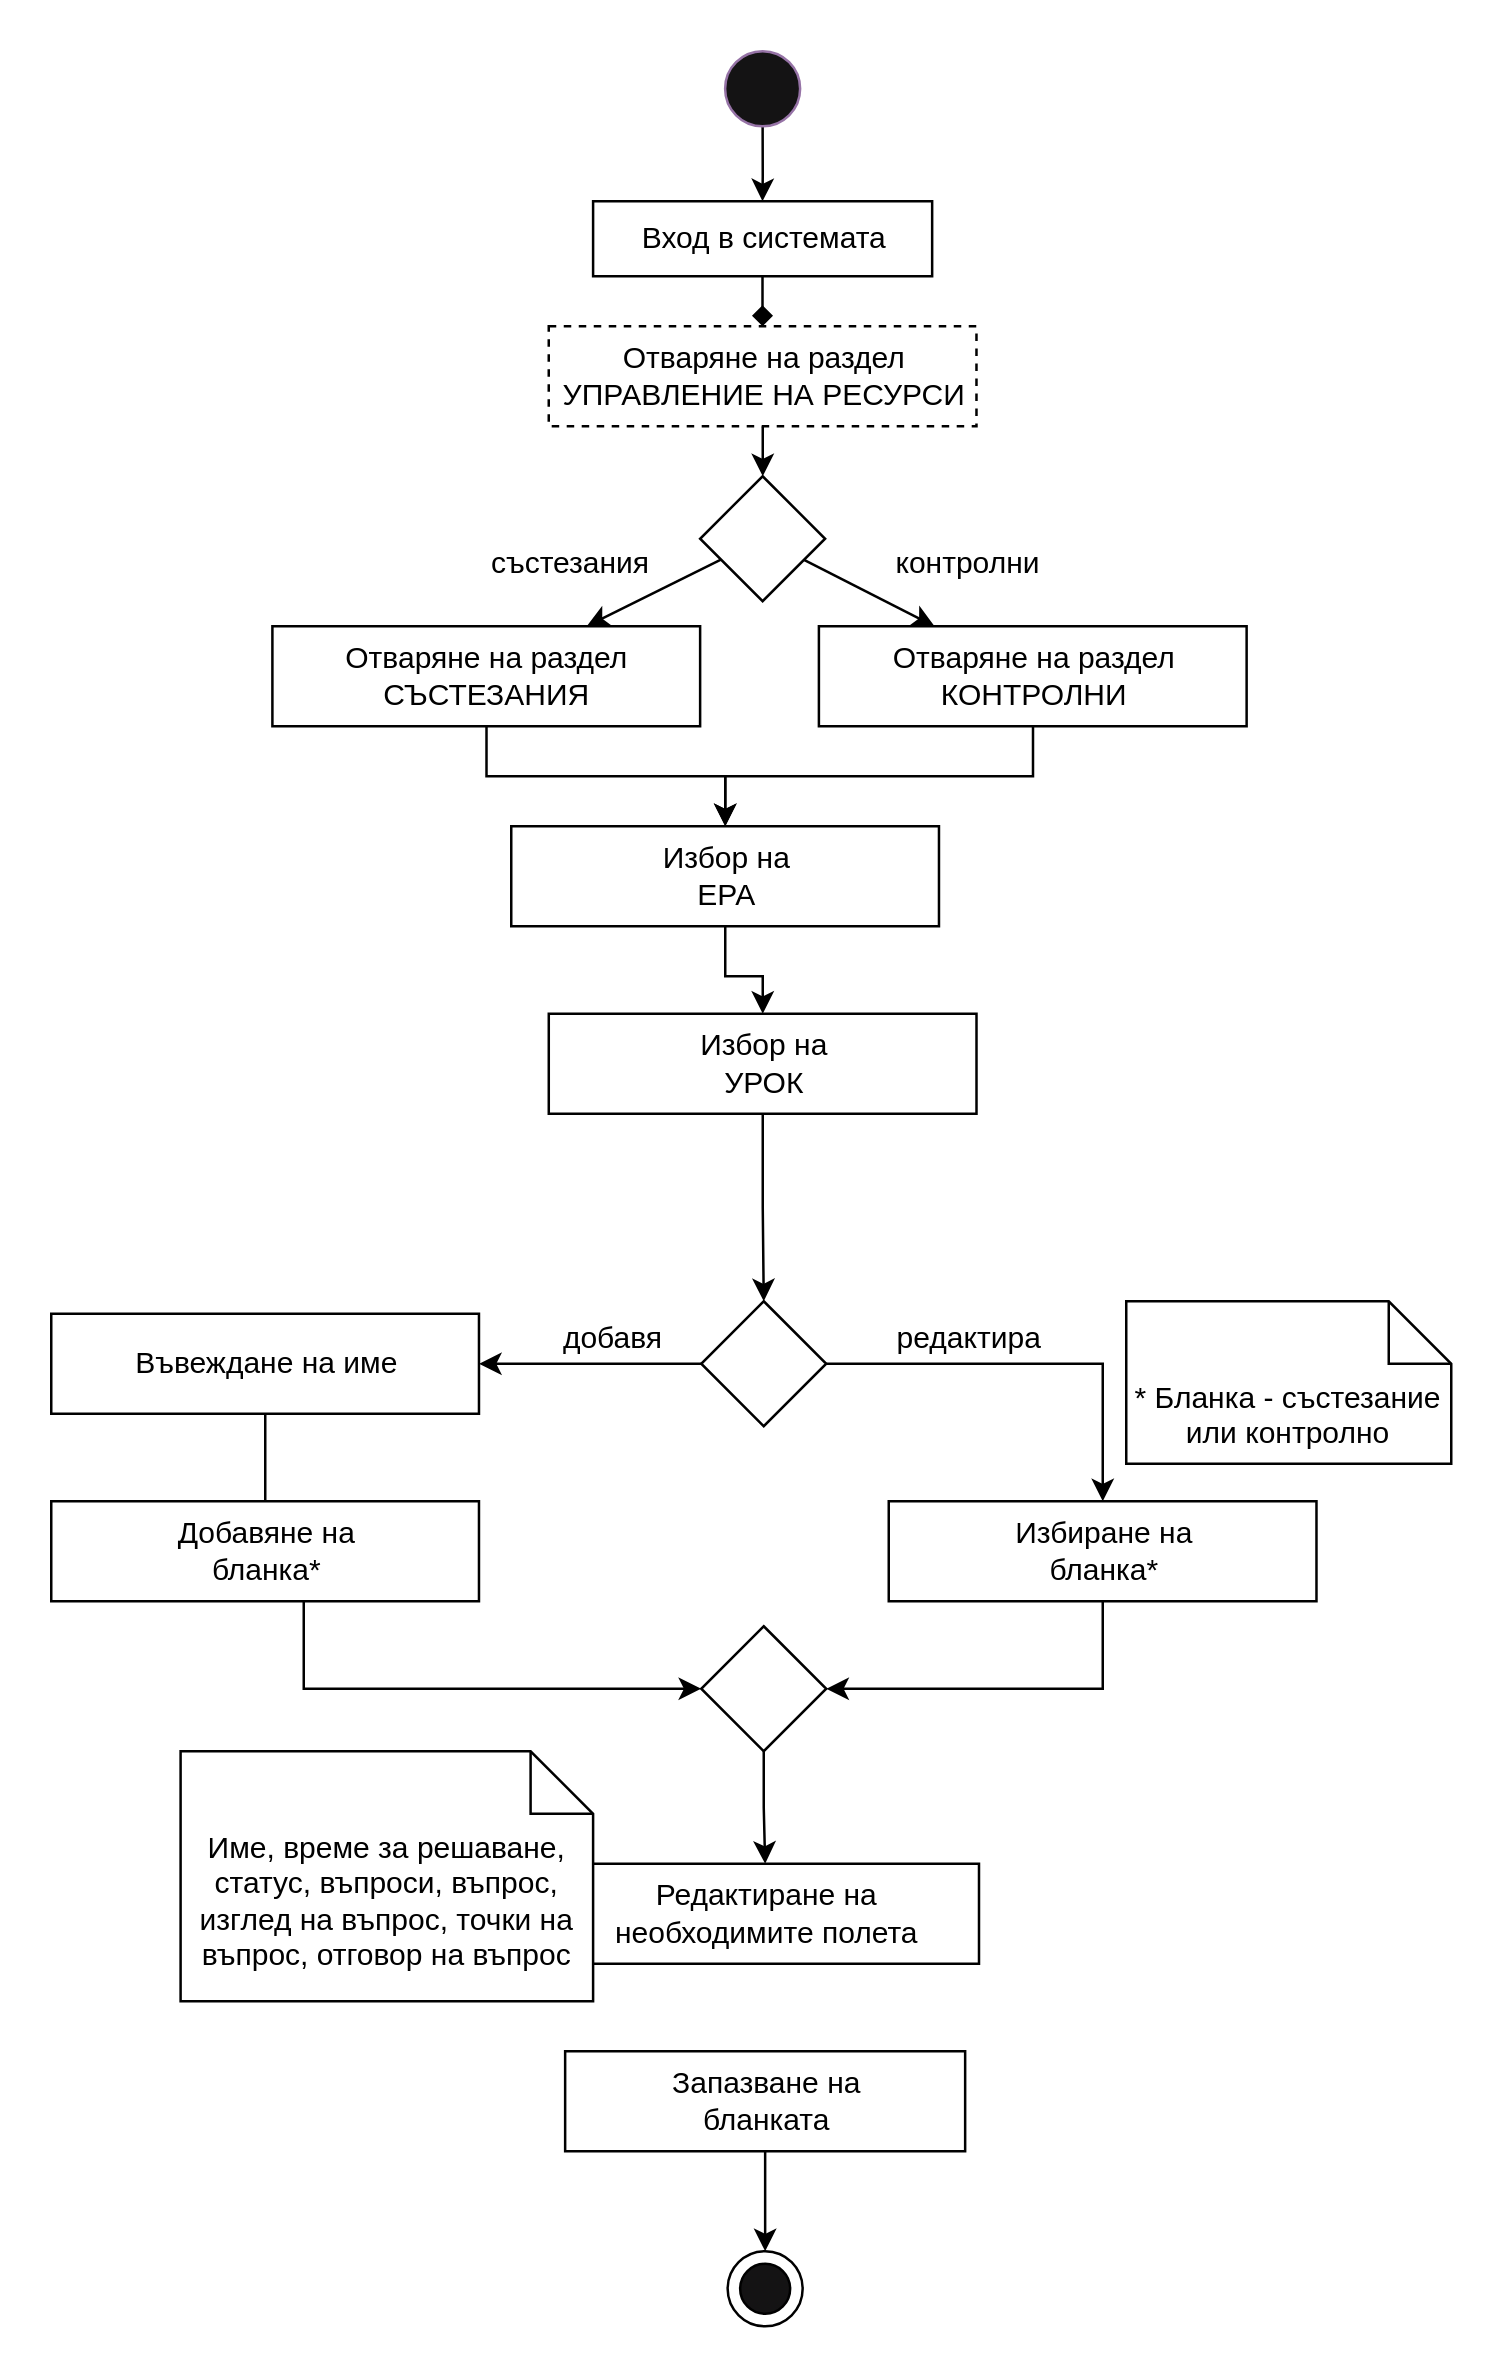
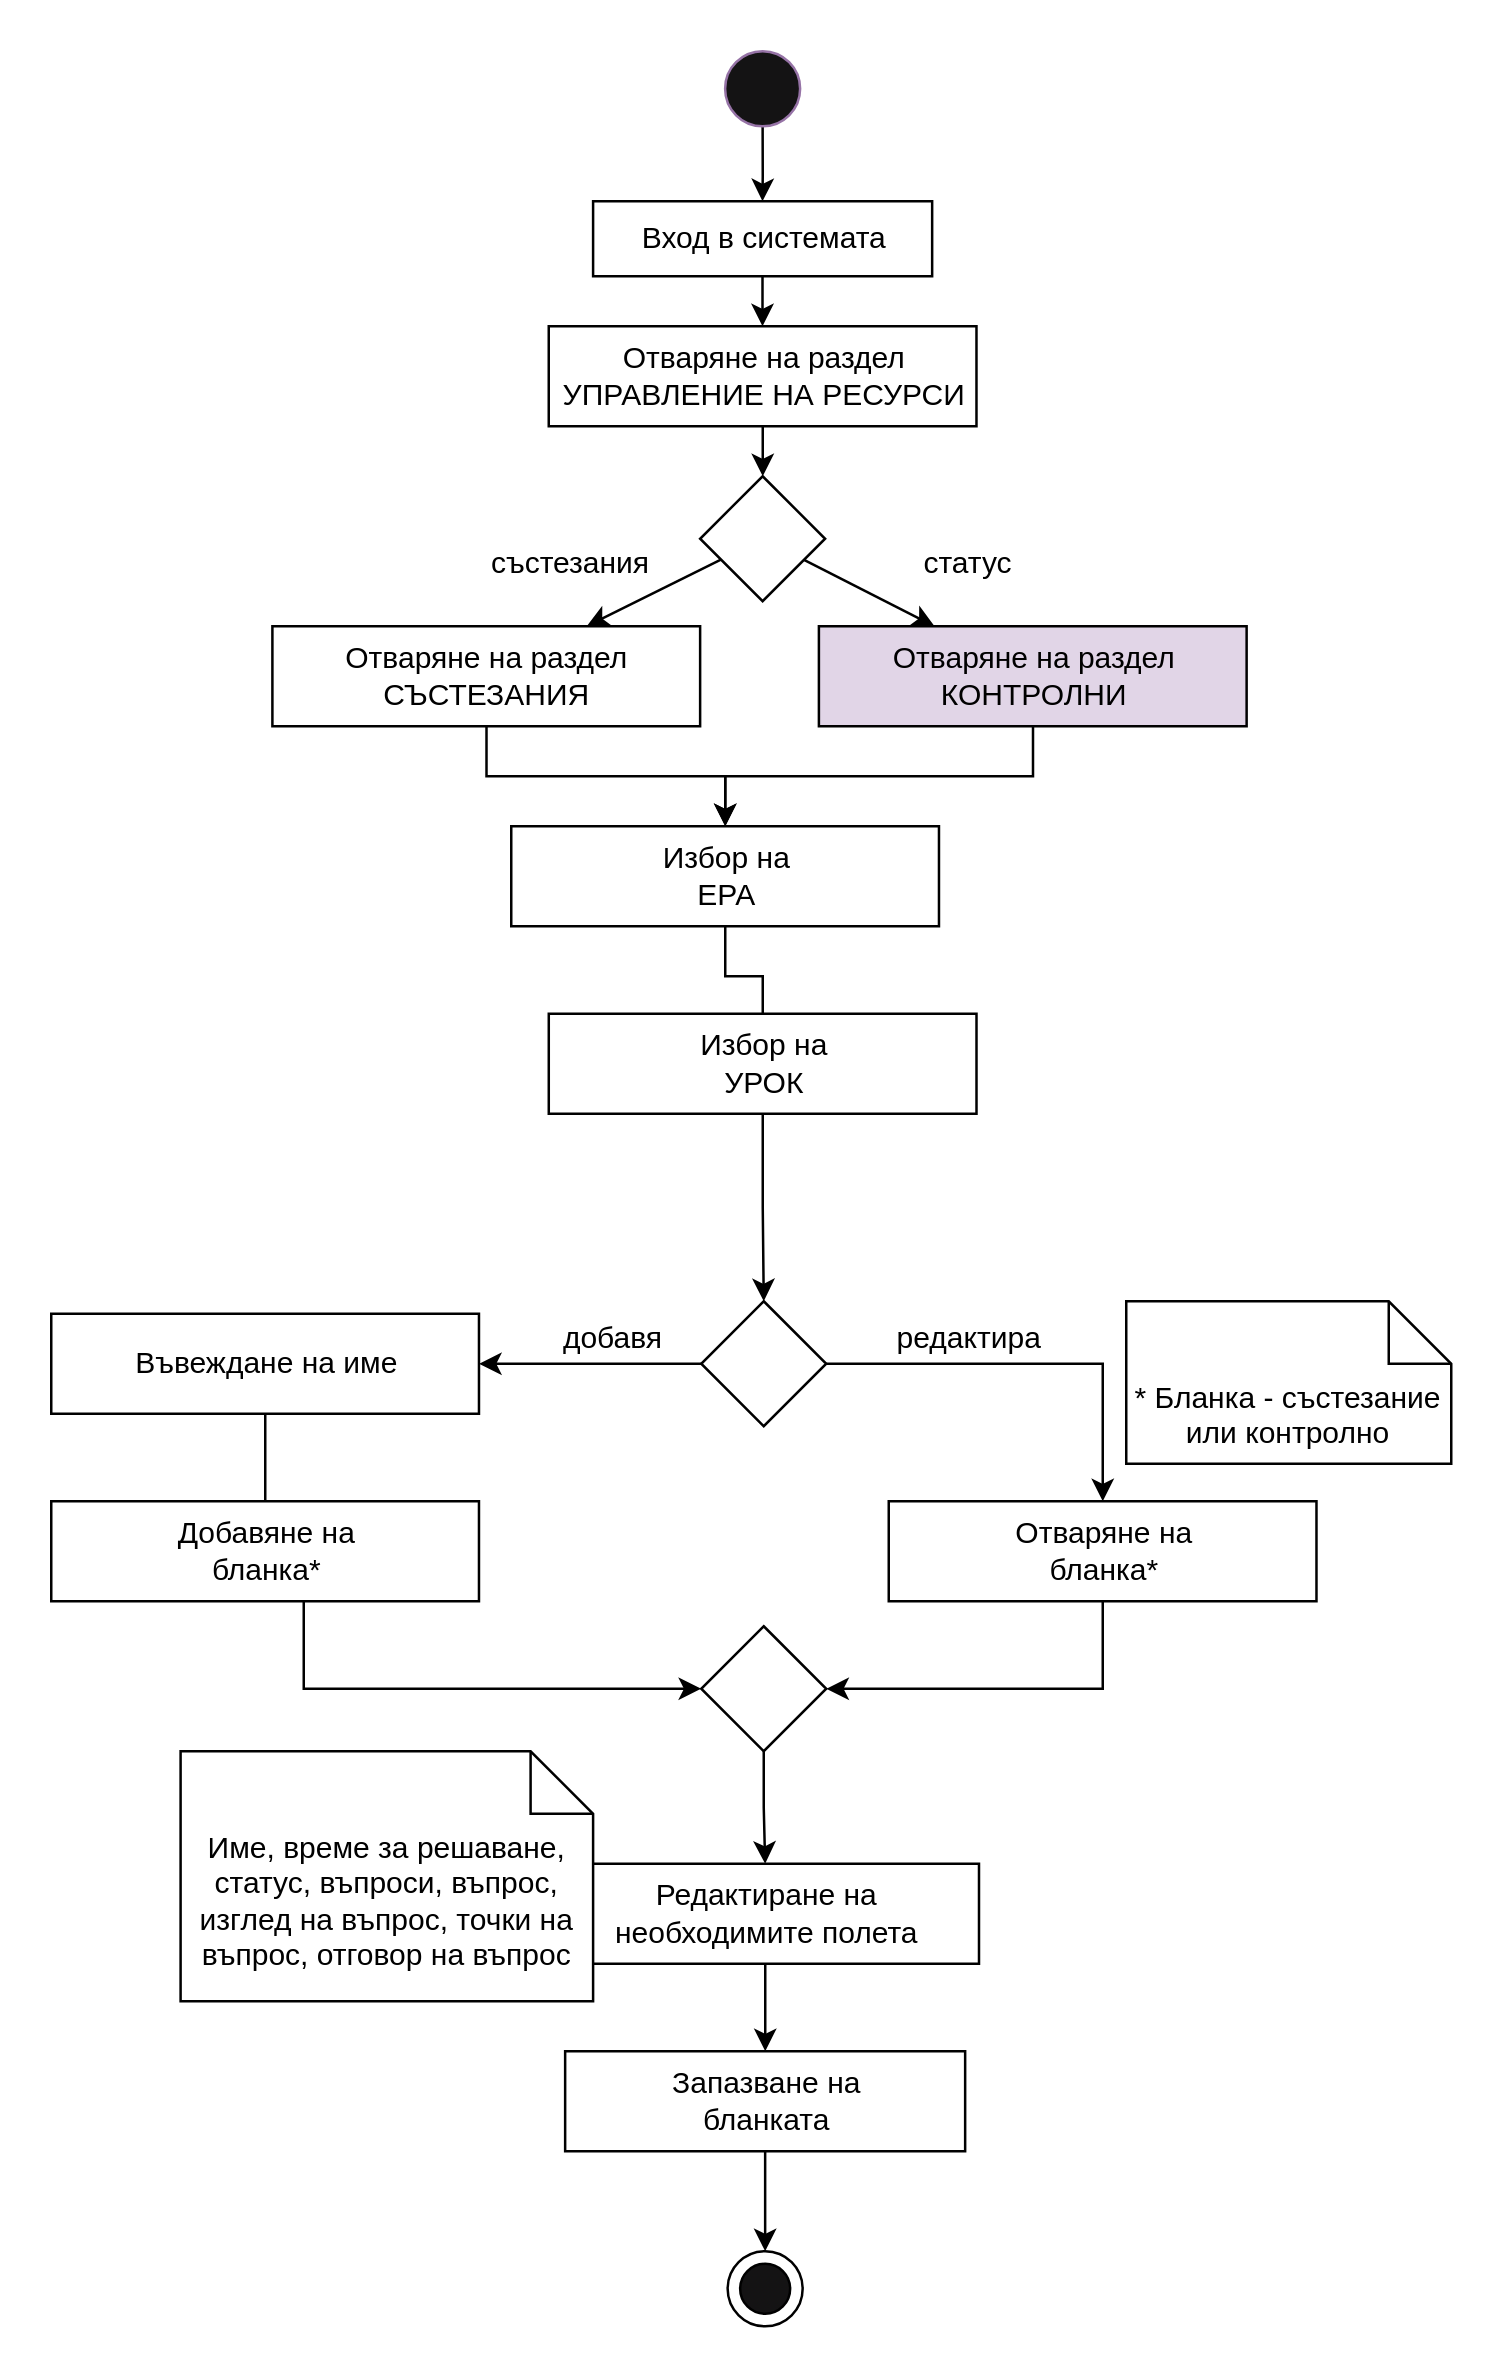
(763, 306) -> (763, 307)
(763, 376) -> (763, 376)
(969, 564) -> (969, 564)
(1033, 676) -> (1033, 676)
(763, 995) -> (763, 1002)
(1105, 1551) -> (1105, 1551)
none -> (765, 1999)
